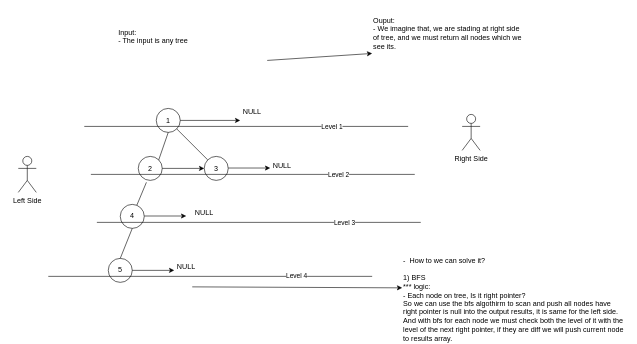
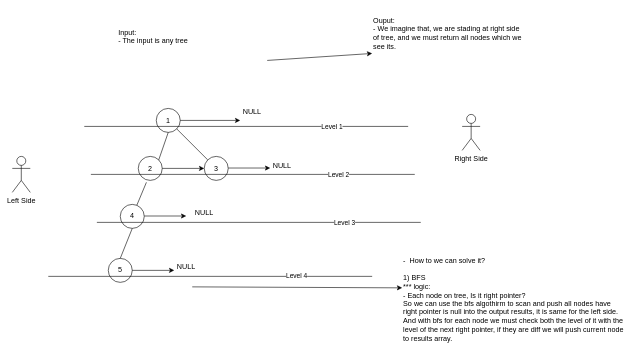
(27, 174) -> (21, 174)
